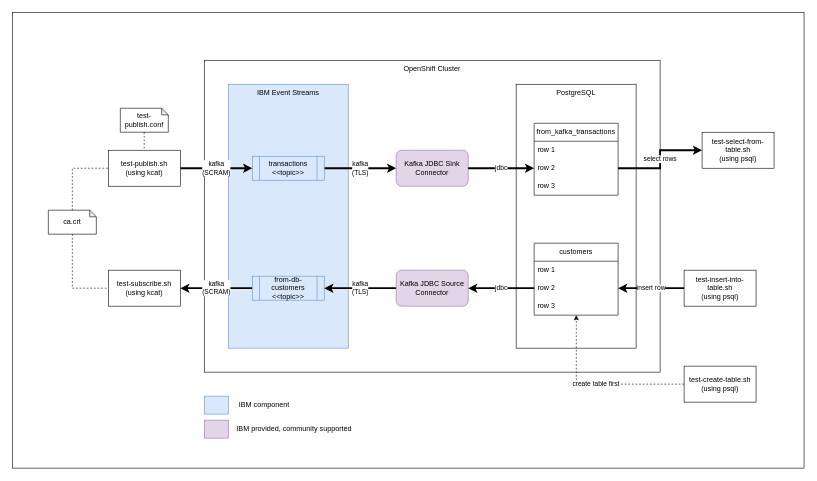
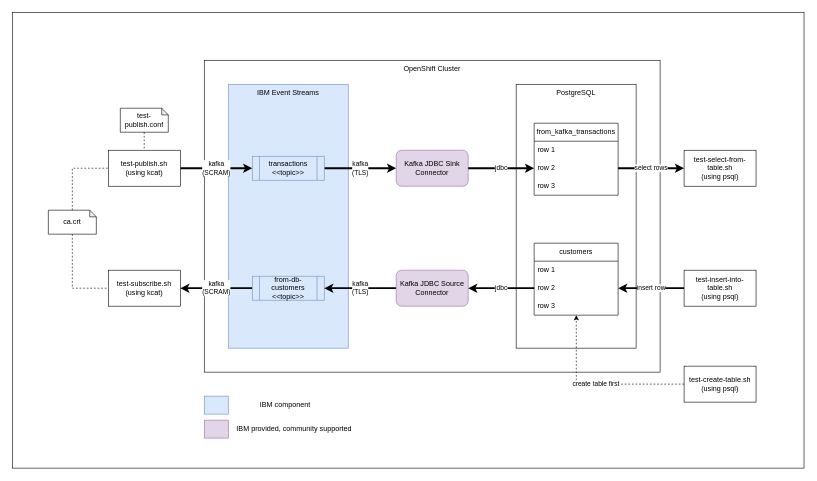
(738, 150) -> (720, 168)
(264, 405) -> (285, 405)
